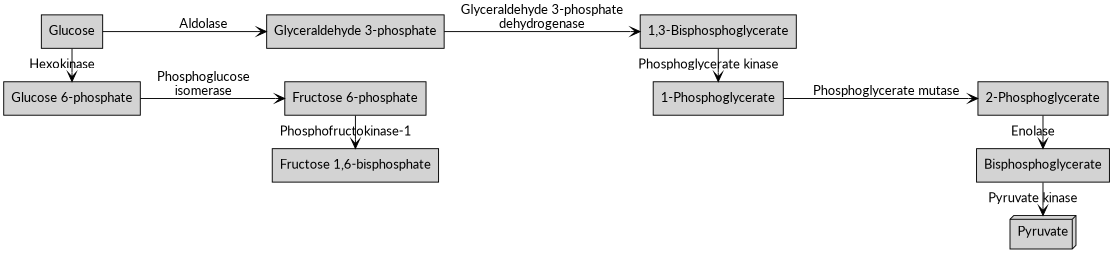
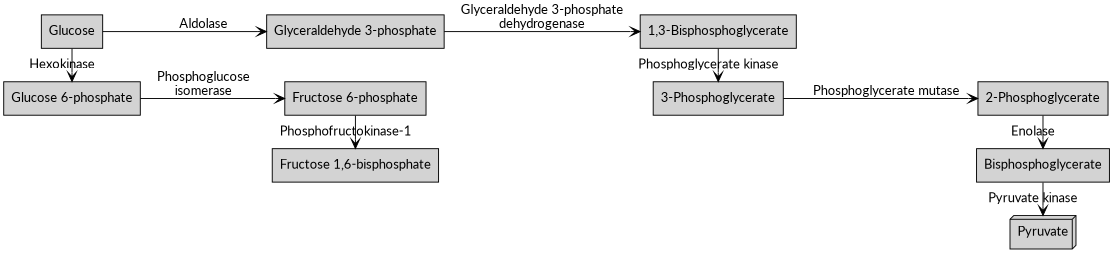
(718, 98) -> (718, 98)
